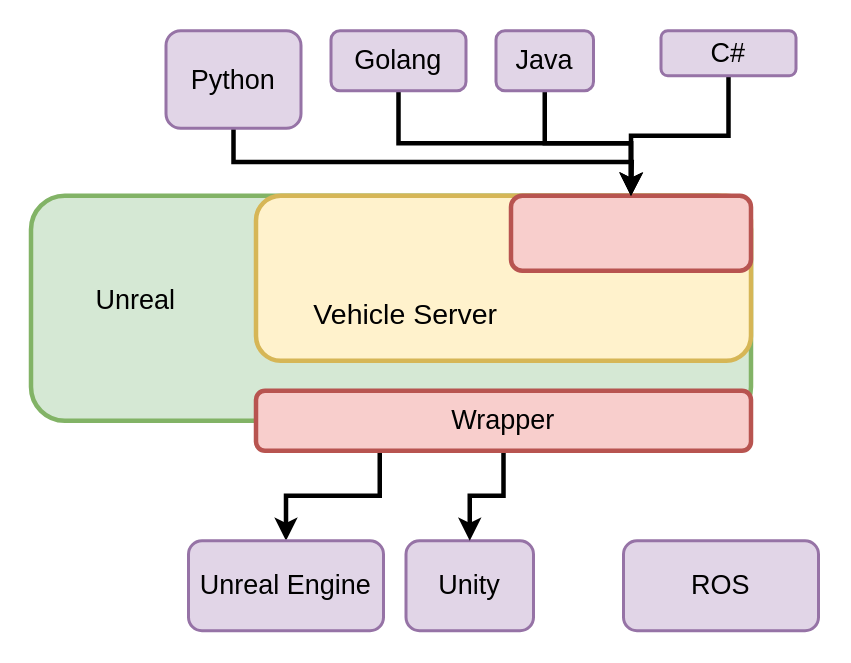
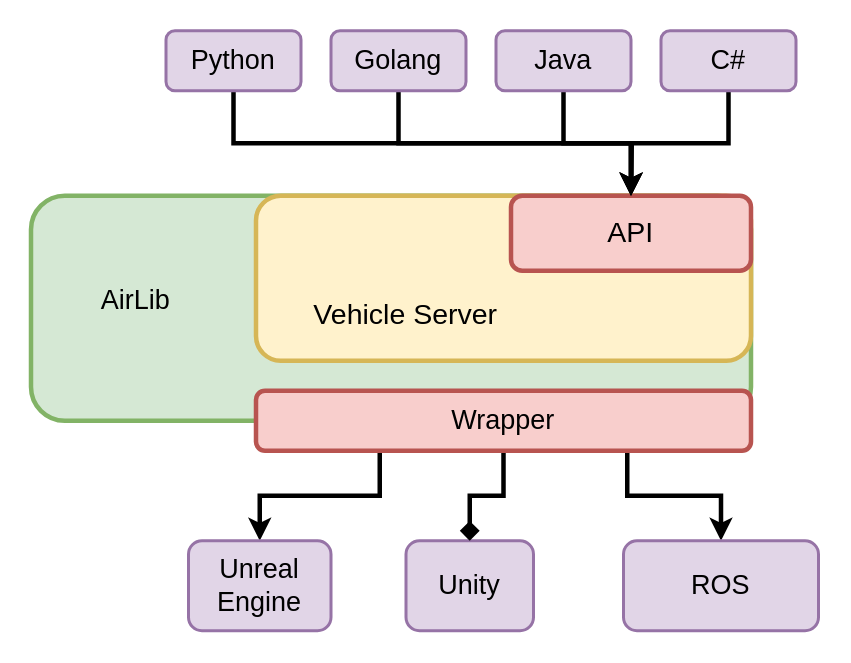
(728, 53) -> (728, 61)
(545, 61) -> (563, 61)
(233, 80) -> (233, 61)
none -> (631, 233)
(136, 301) -> (136, 301)
none -> (665, 496)
(470, 523) -> (470, 522)
(286, 586) -> (260, 586)
